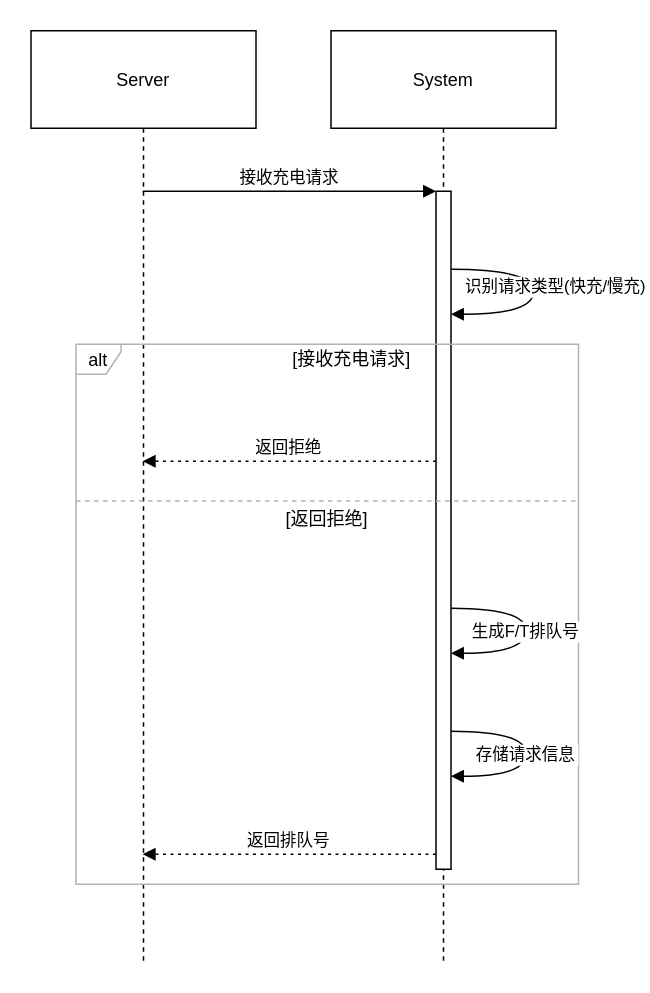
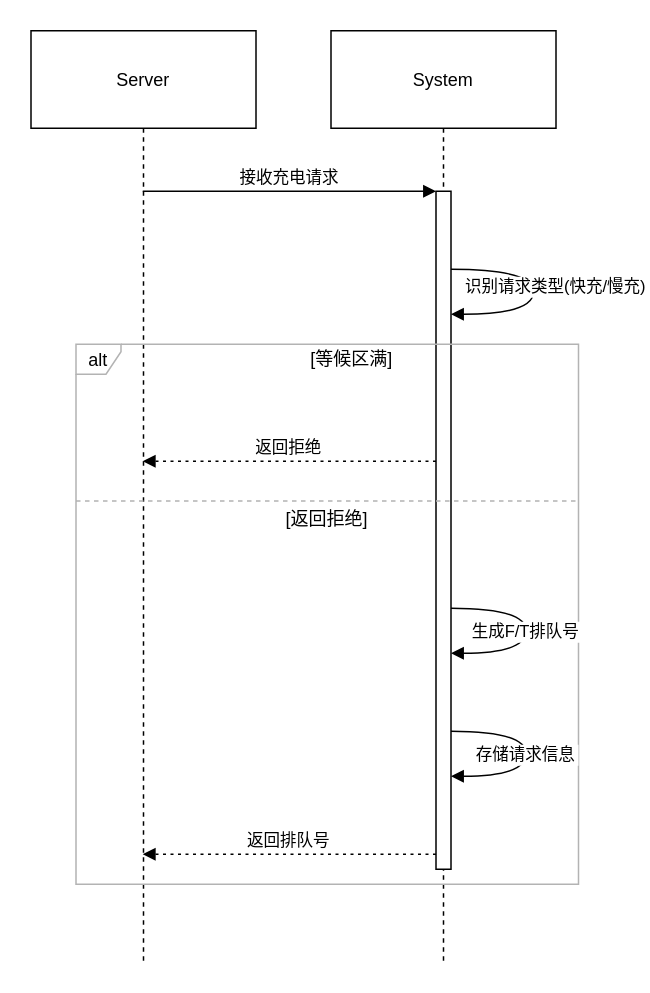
(352, 359) -> (352, 359)
